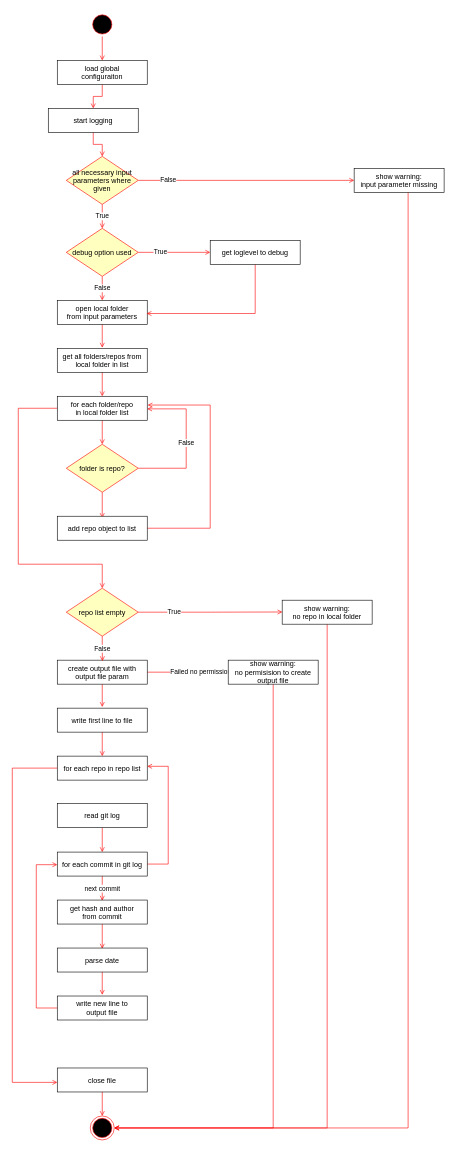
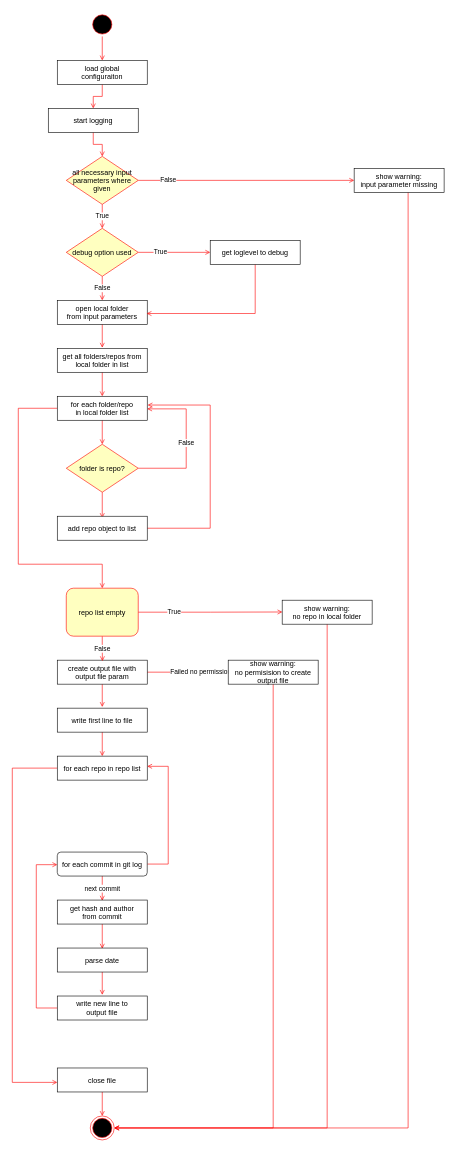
(102, 612) -> (102, 612)
(102, 816) -> none
(102, 839) -> none
(102, 864) -> (102, 864)
